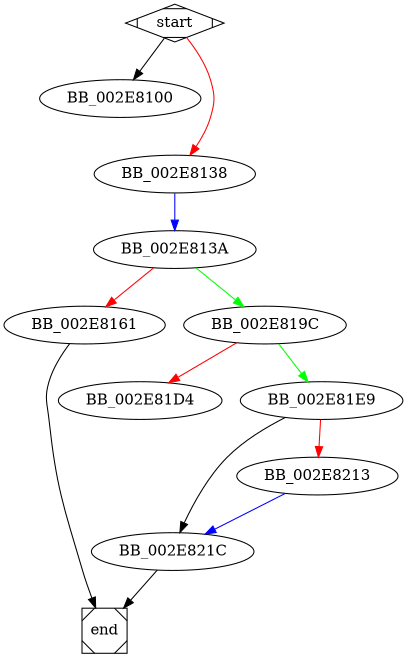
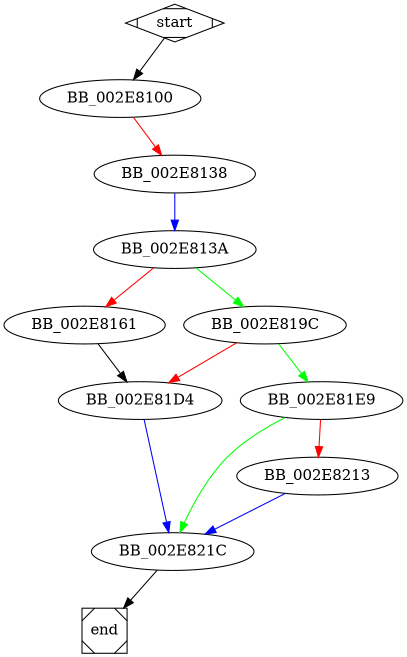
(213, 91) -> (144, 132)
(224, 460) -> (224, 460)
(56, 470) -> (109, 359)
none -> (155, 471)
